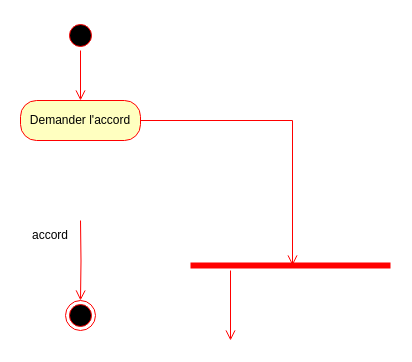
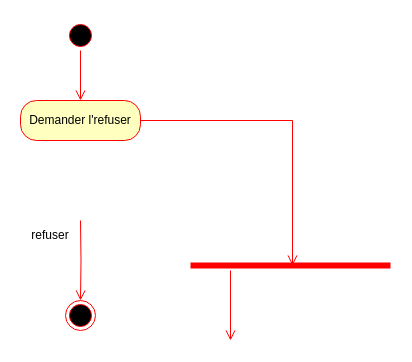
(81, 121) -> (81, 121)
(51, 236) -> (51, 236)
